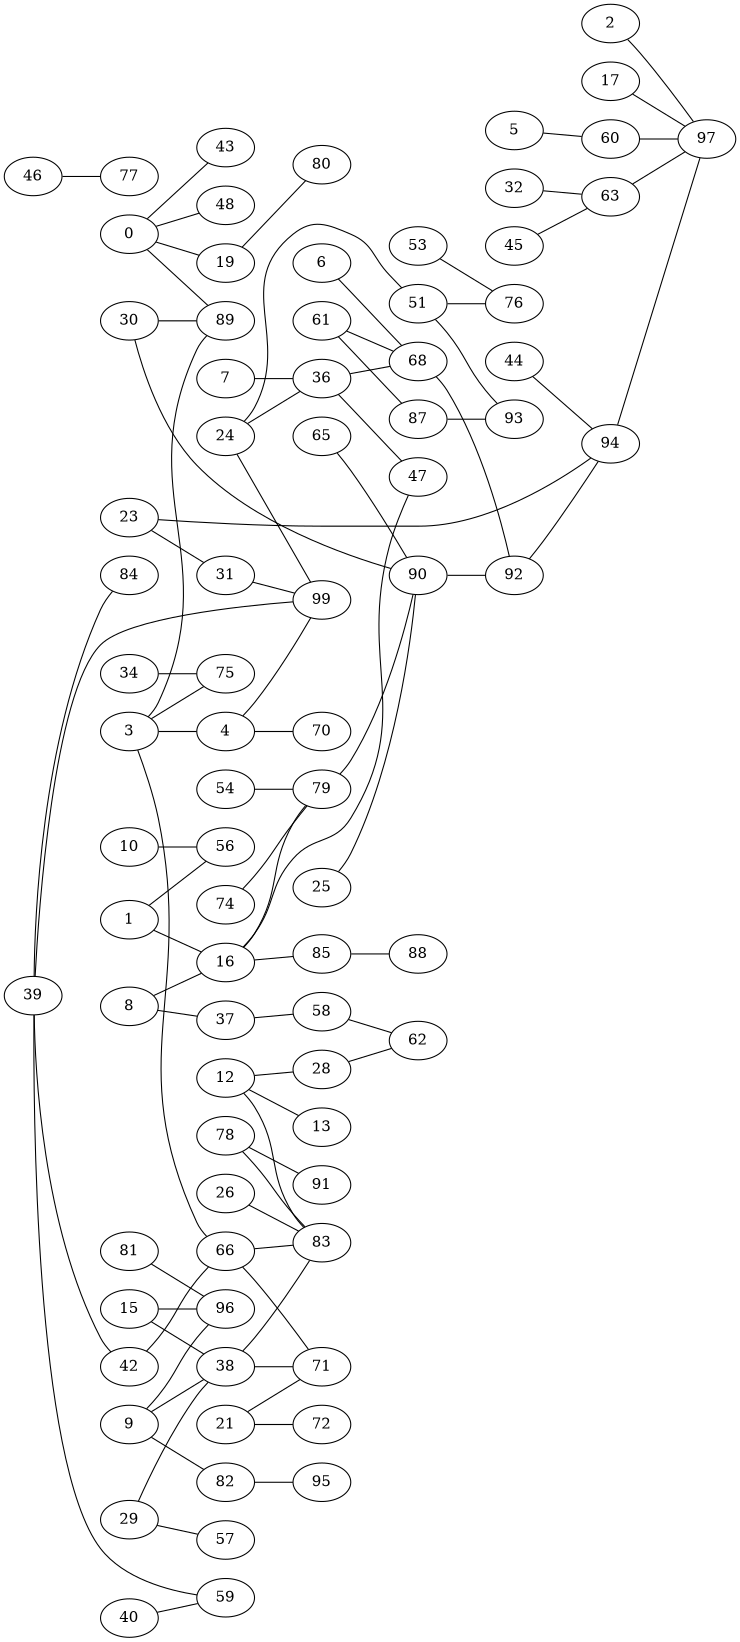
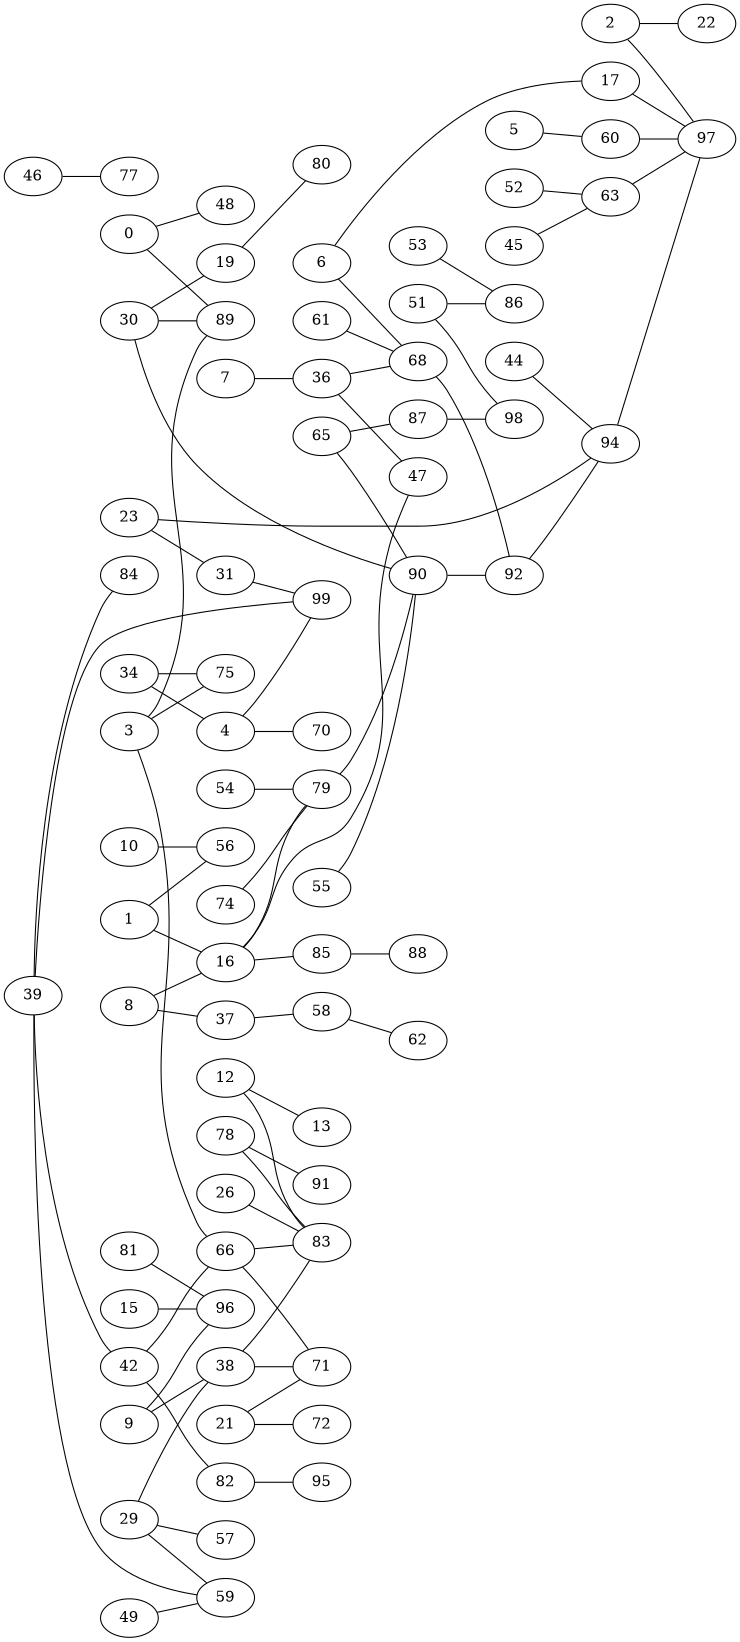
none -> (707, 24)
none -> (439, 132)
(226, 148) -> none
(514, 188) -> (514, 188)
(178, 249) -> (178, 292)
(514, 304) -> (514, 304)
(364, 363) -> (362, 429)
(514, 419) -> (514, 419)
(226, 436) -> none
(178, 732) -> (171, 699)
(322, 888) -> (322, 888)
(322, 1069) -> none
(178, 1338) -> none
(178, 1453) -> (174, 1418)
none -> (177, 1559)
(129, 1618) -> (129, 1618)
